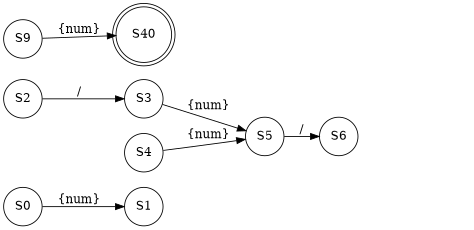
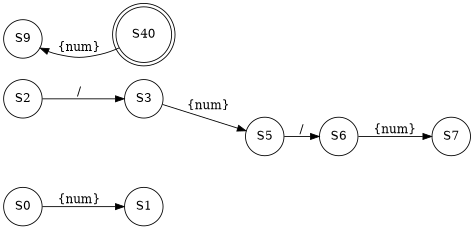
(75, 37) -> (84, 57)
none -> (451, 136)
(144, 153) -> none
